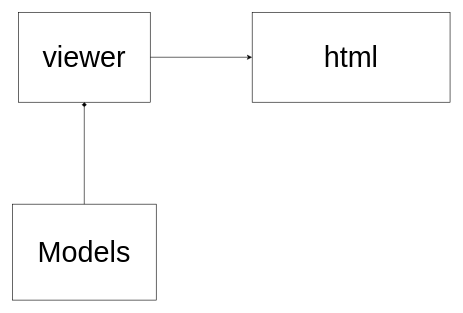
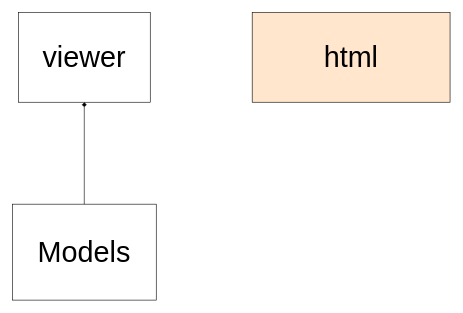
(246, 57) -> none
(351, 57) -> (351, 57)
